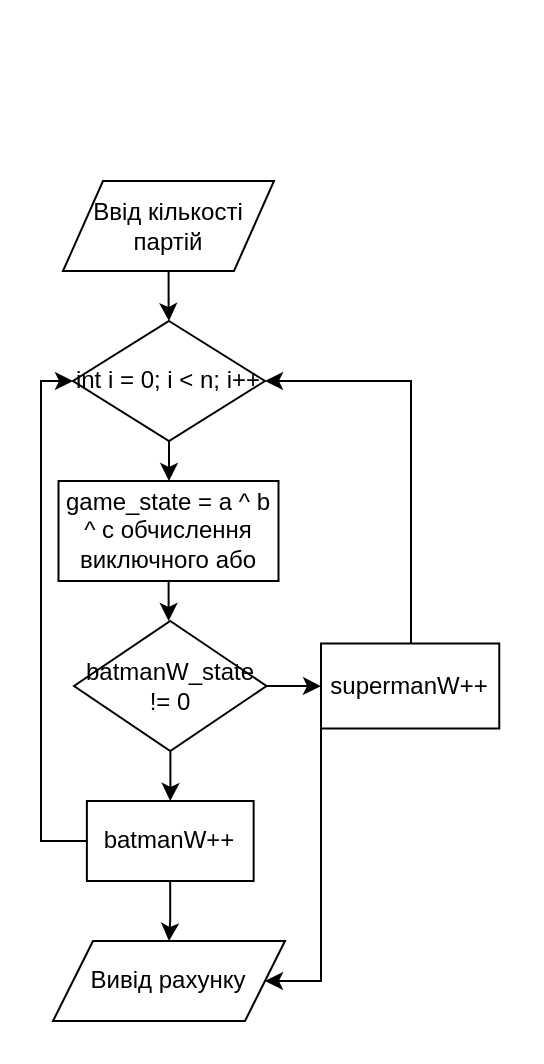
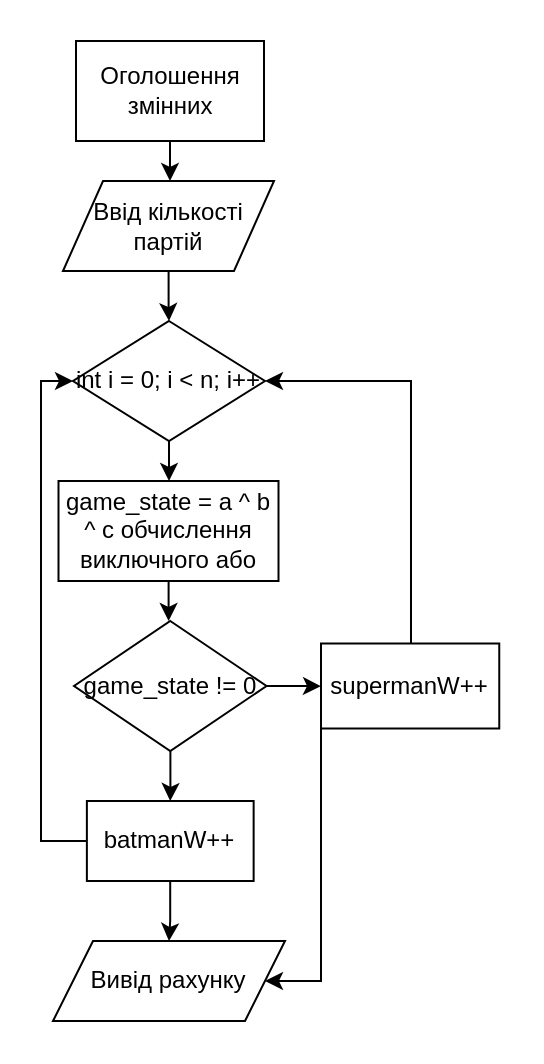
none -> (170, 91)
none -> (170, 154)
(171, 687) -> (171, 687)
